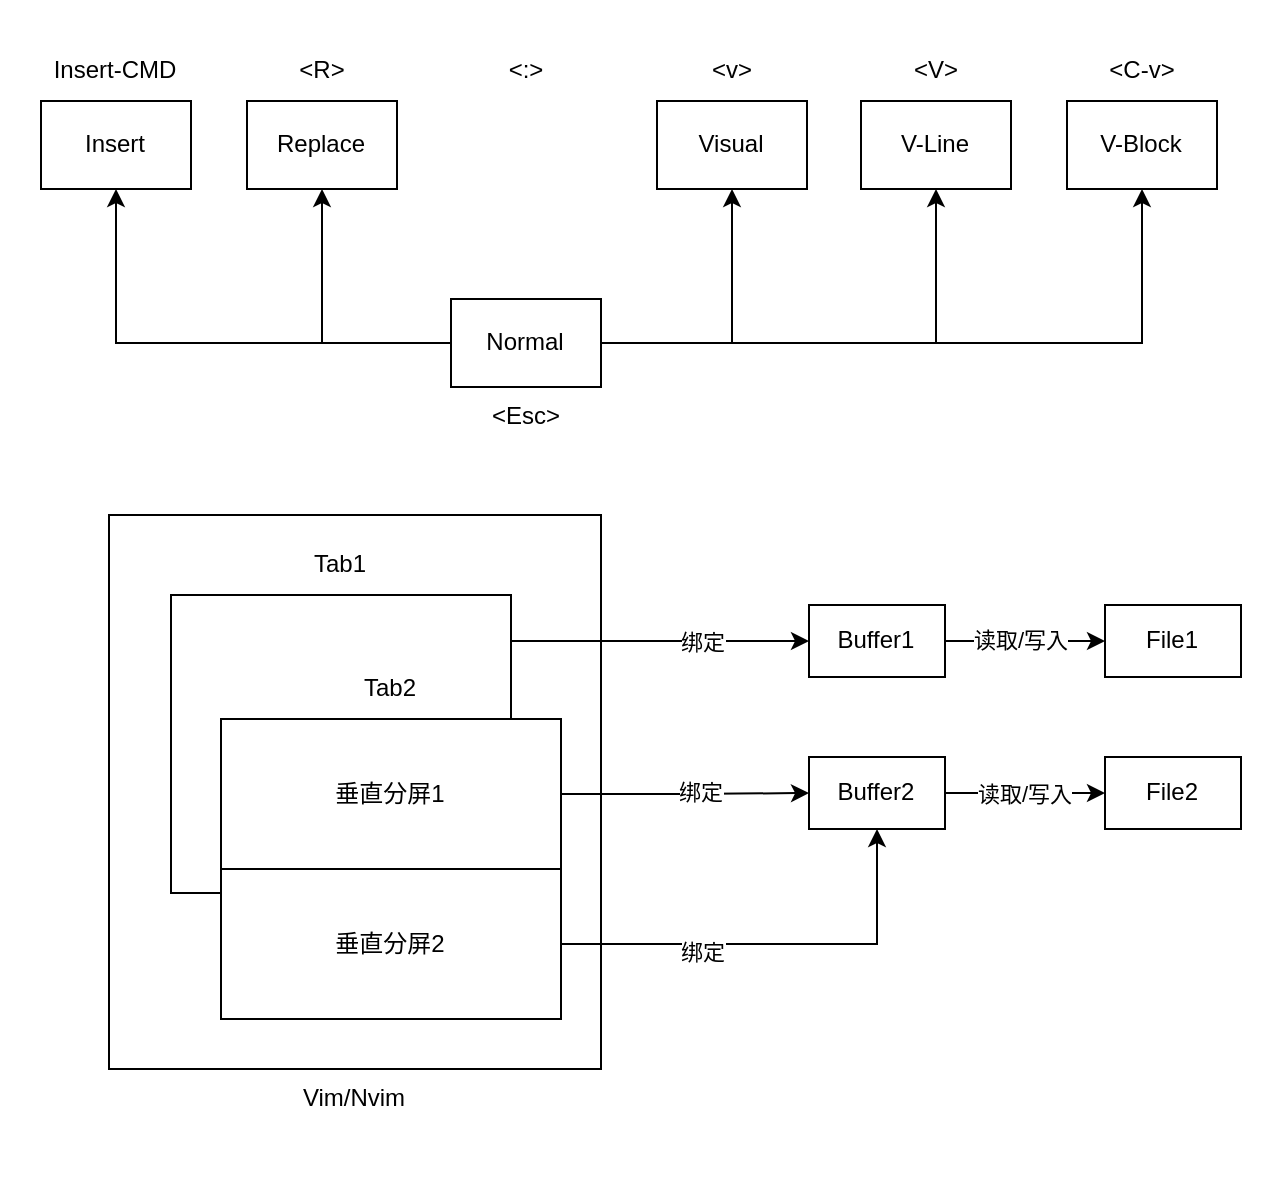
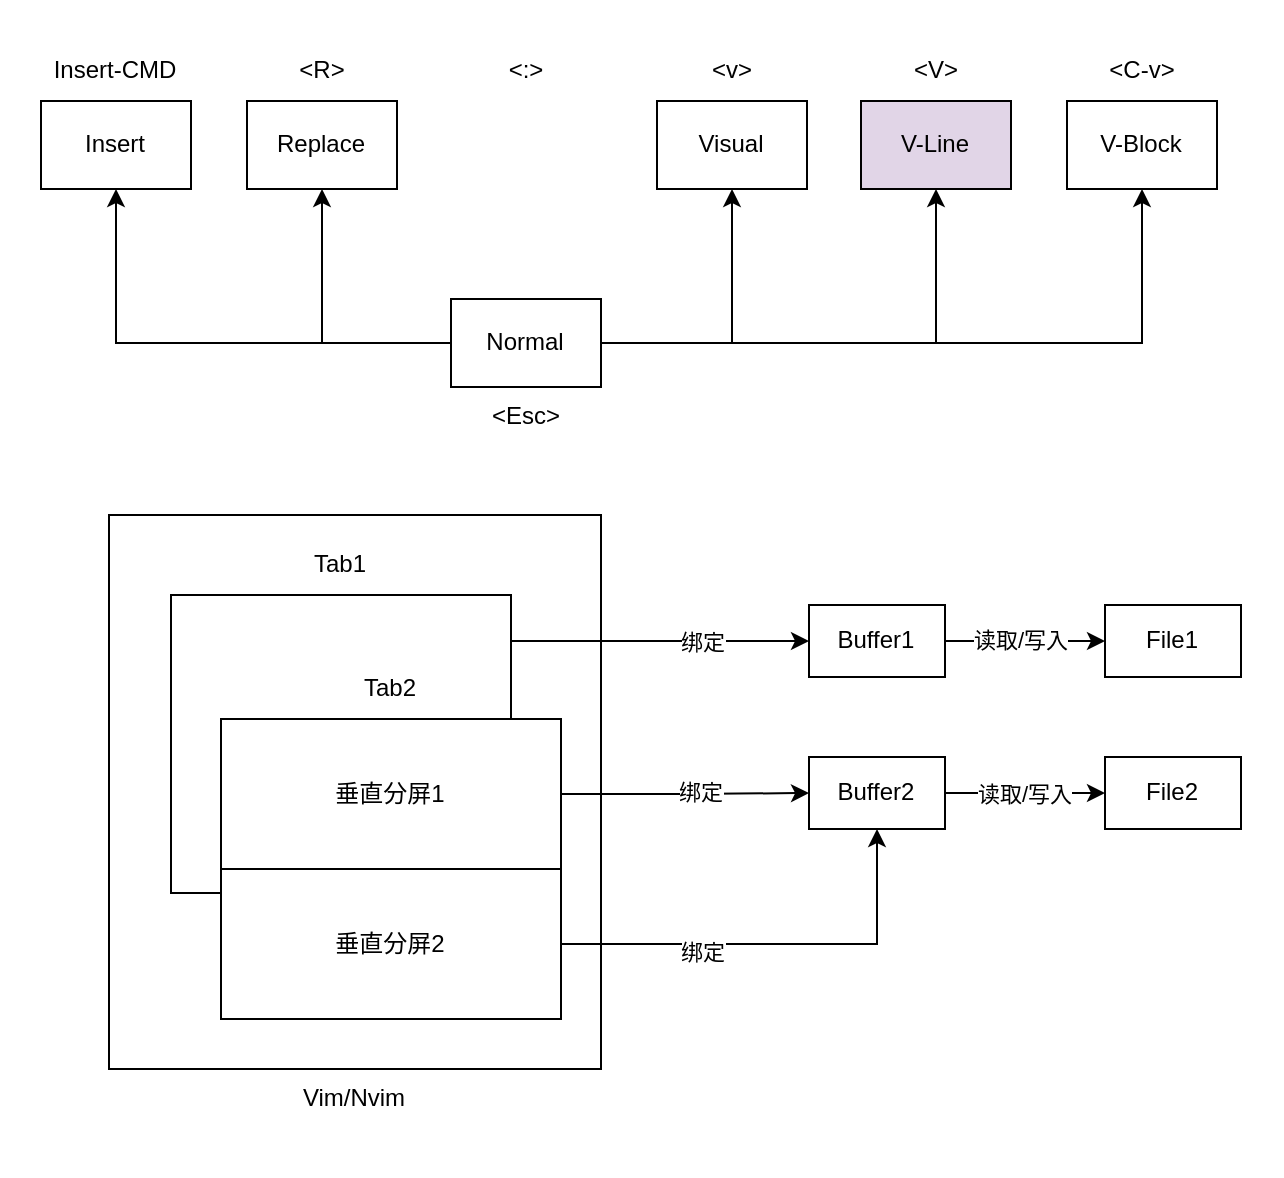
(936, 145) -> (936, 145)
